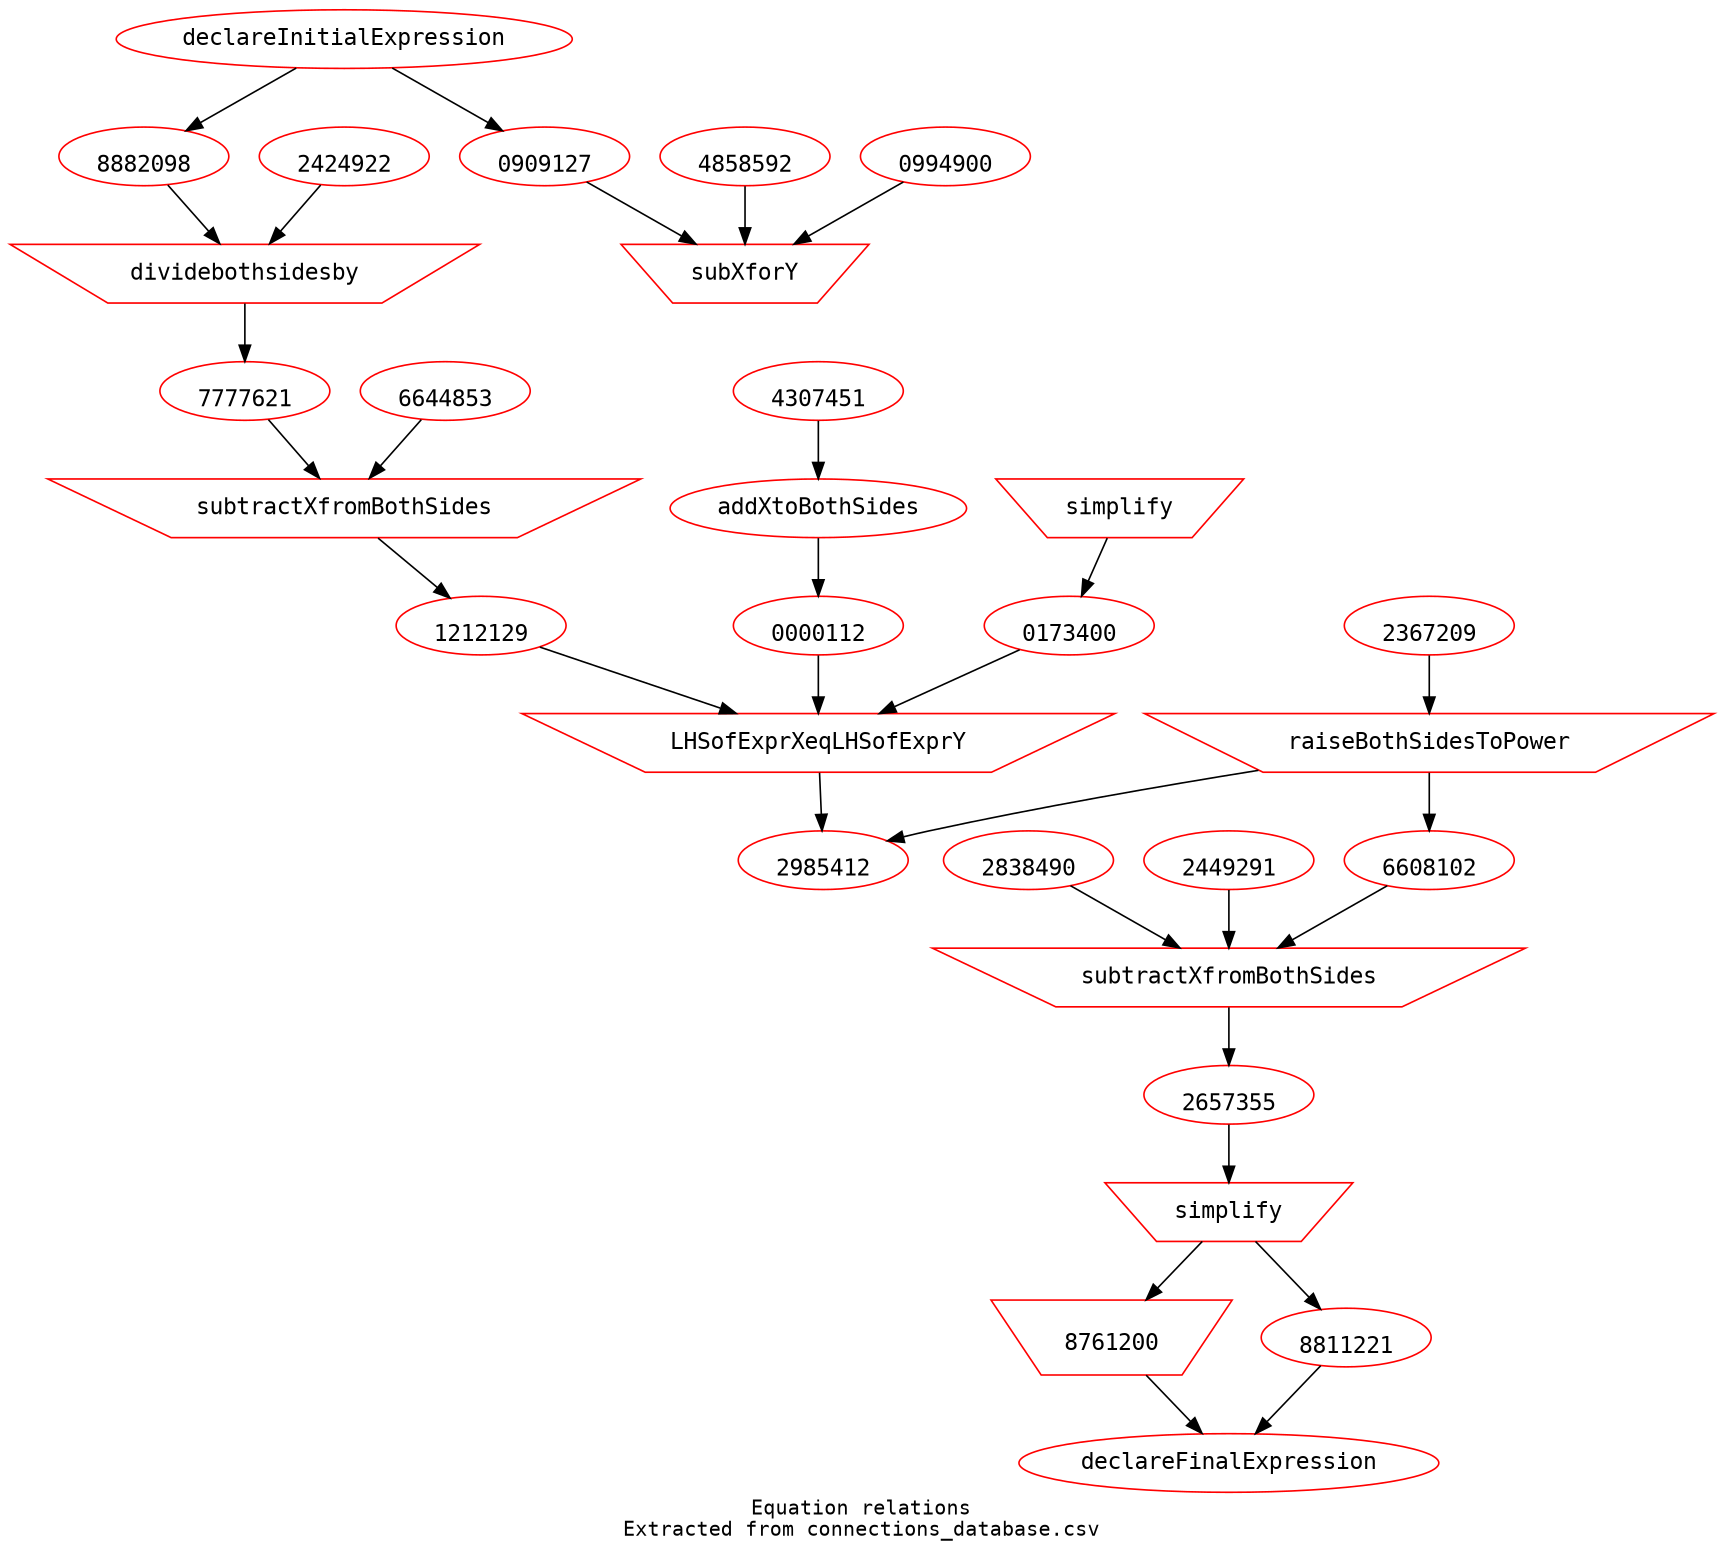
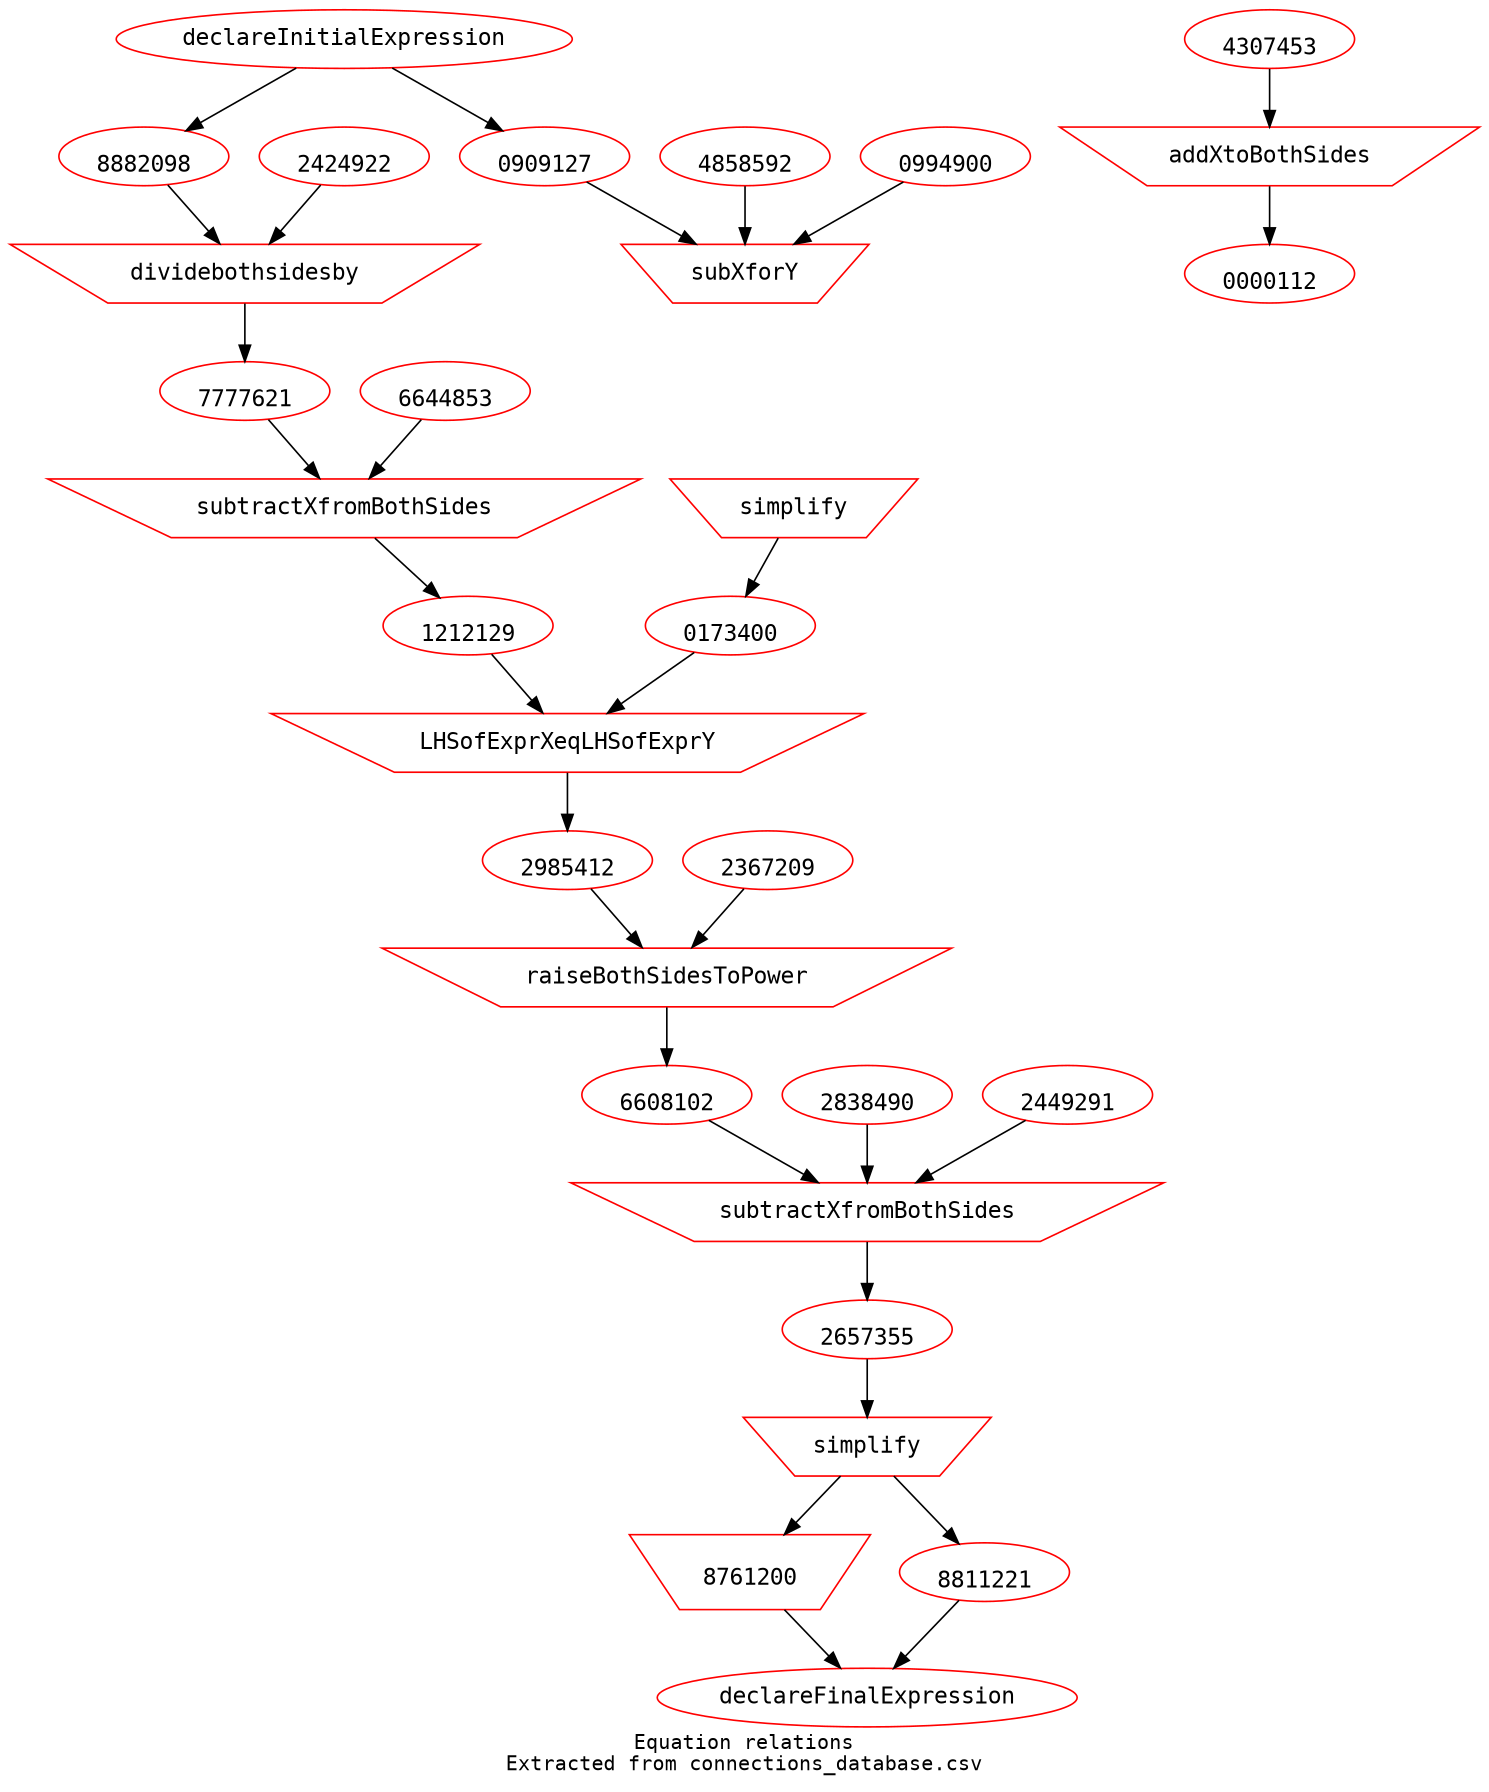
(818, 391) -> (1270, 39)
(818, 508) -> (1270, 156)
(818, 676) -> none
(1081, 801) -> (611, 912)
